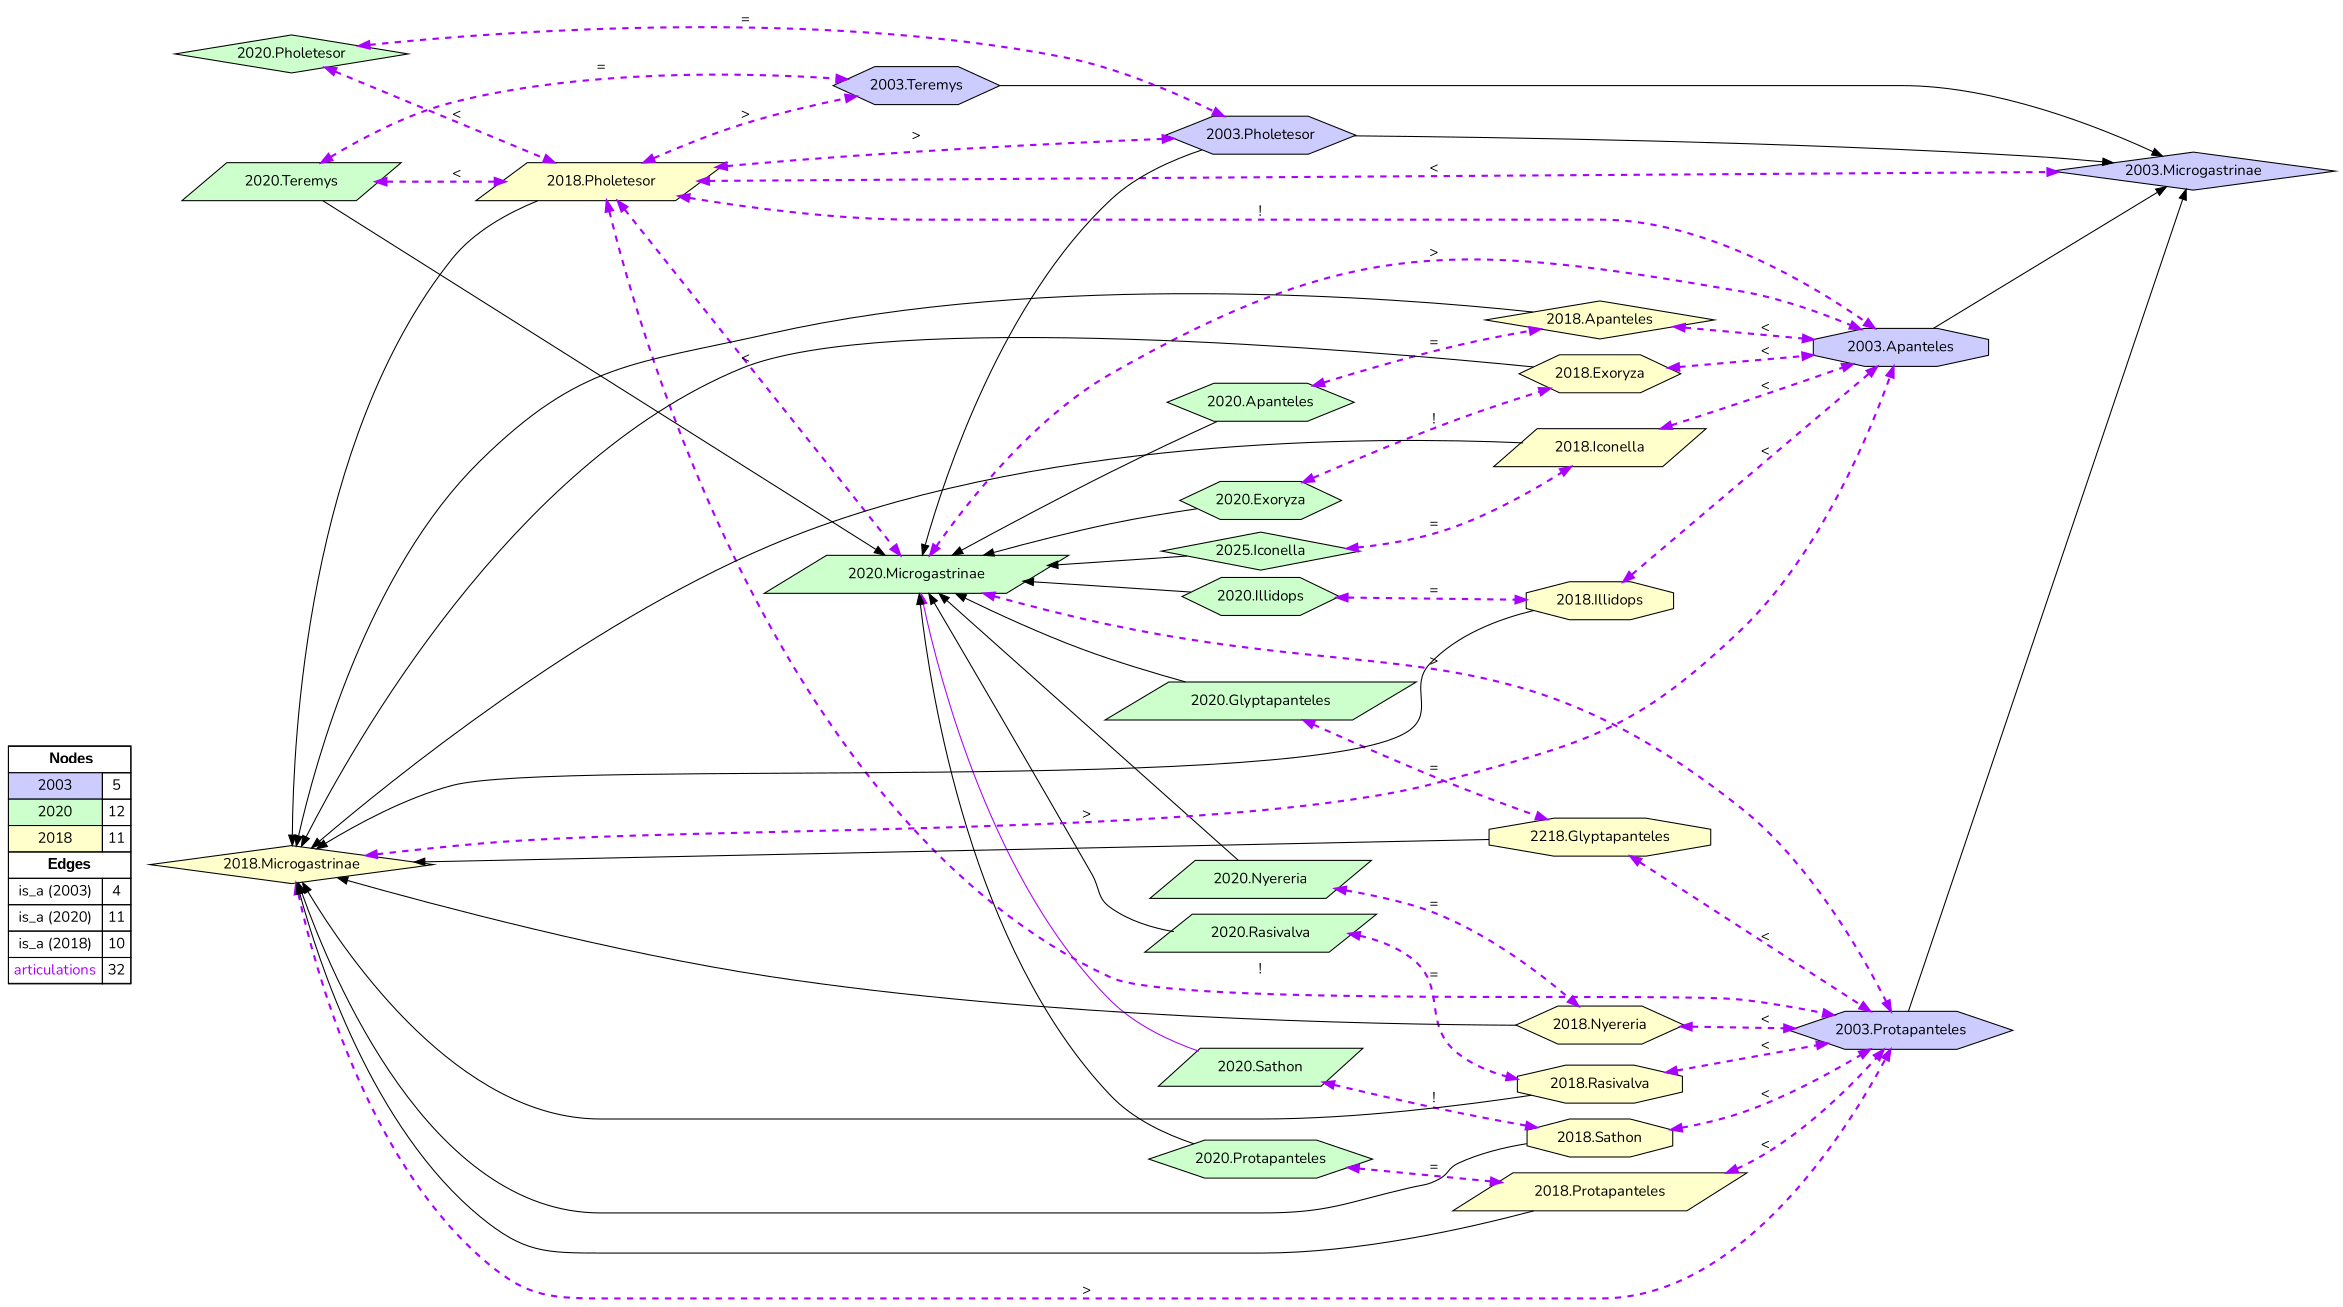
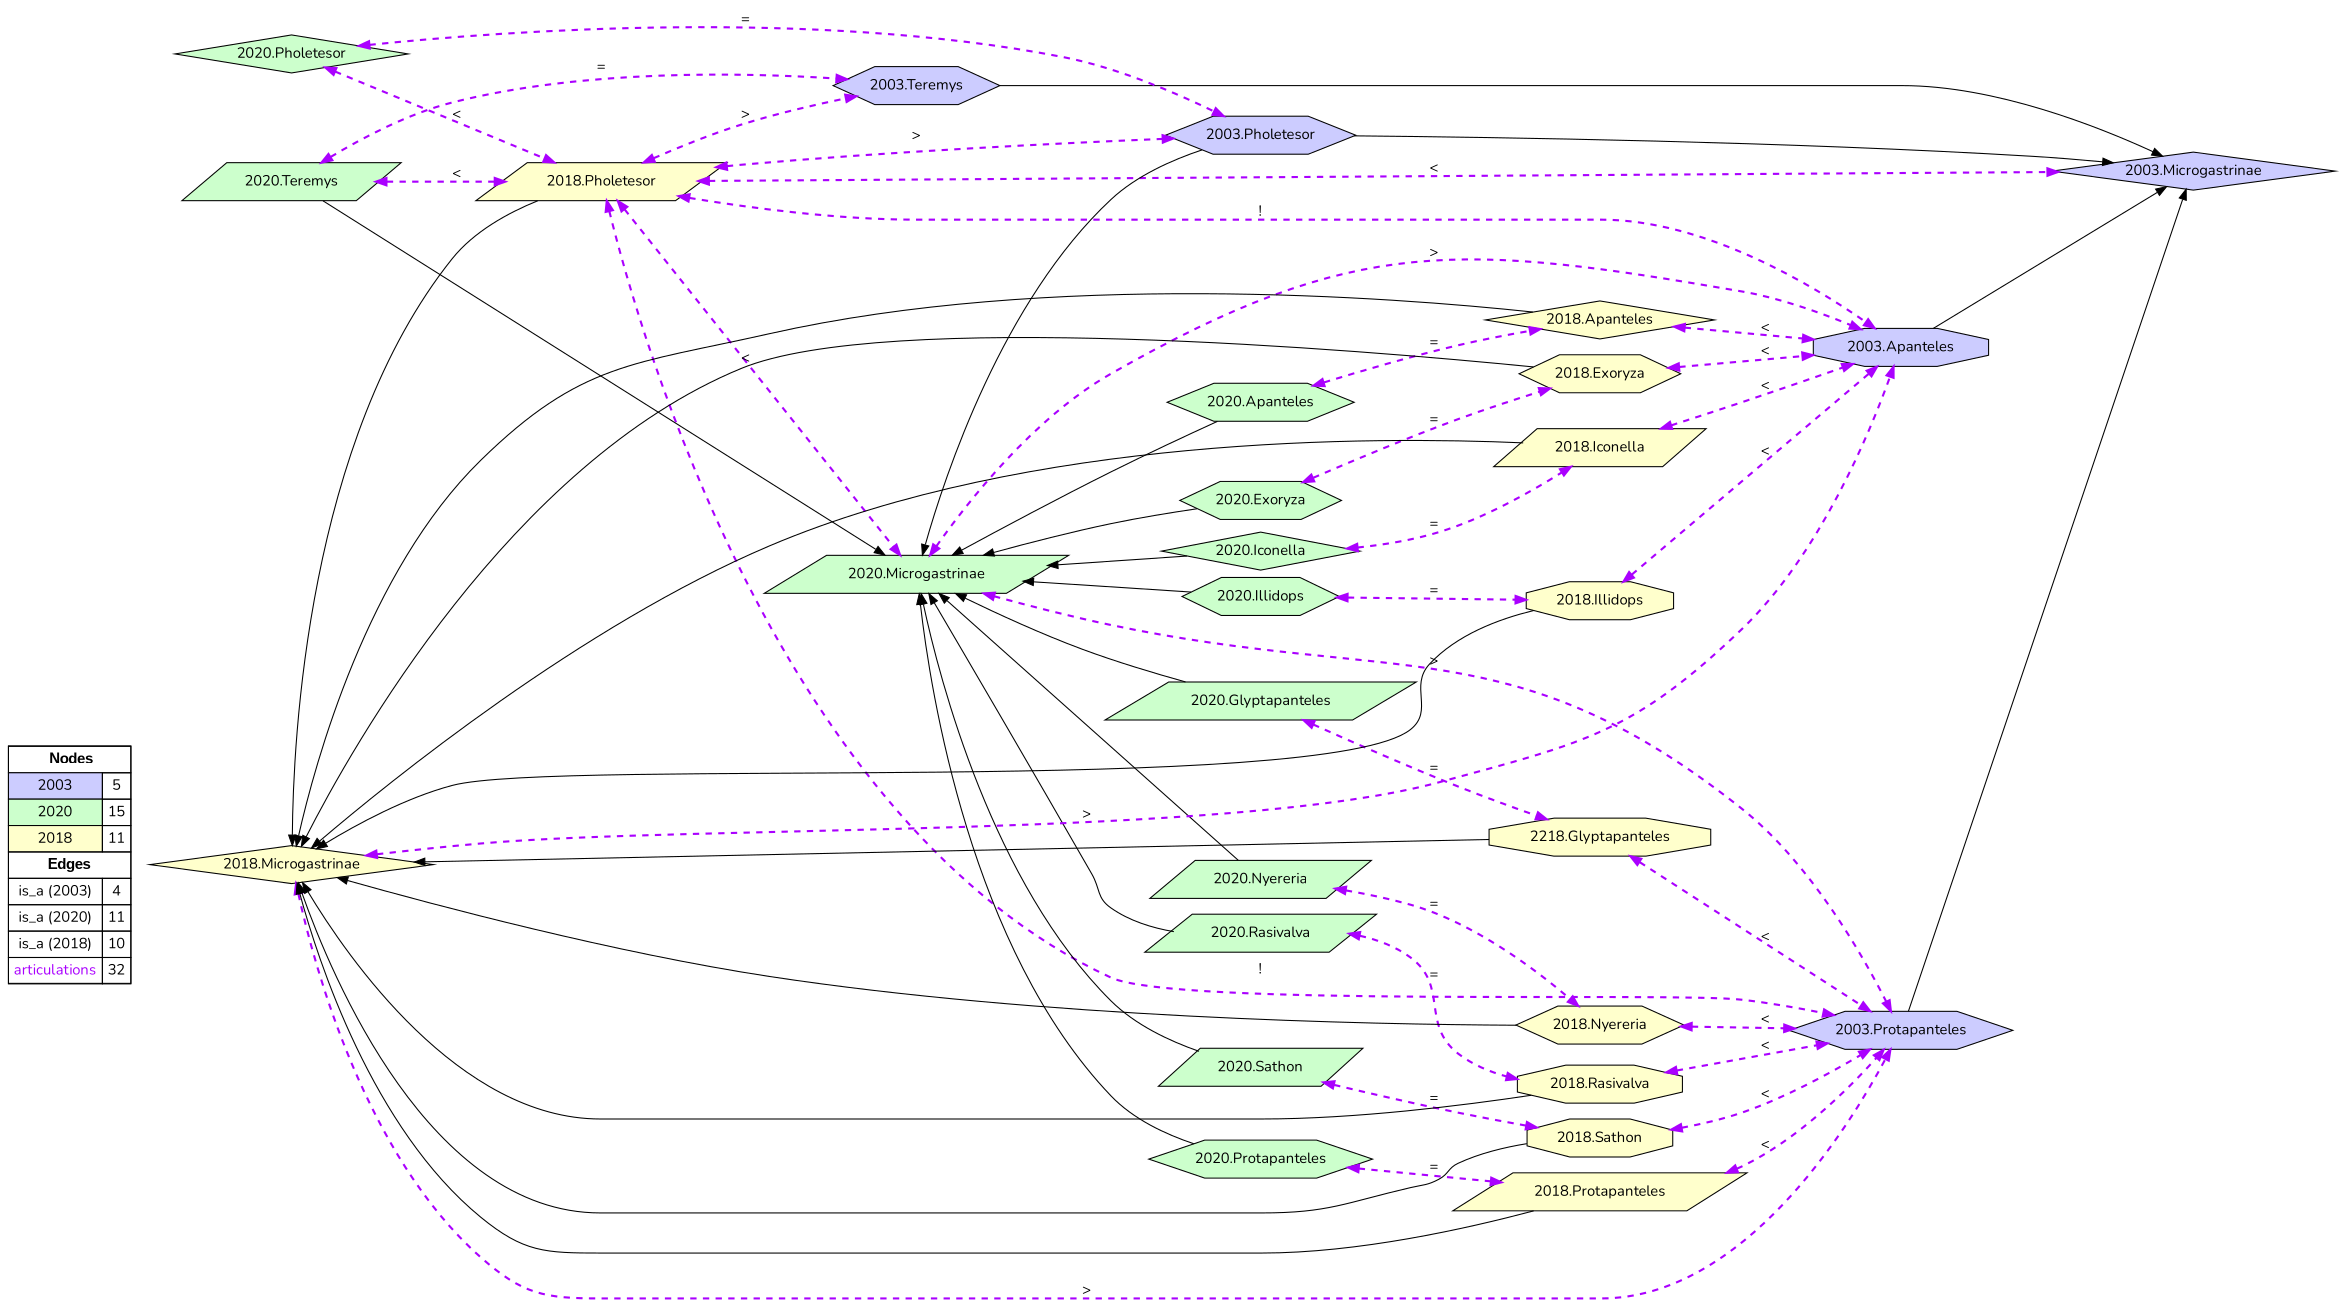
(1434, 420) -> (1434, 420)
(1261, 551) -> (1261, 551)
(117, 812) -> (117, 812)
(1013, 861) -> (1013, 861)
(1434, 1098) -> (1434, 1098)
